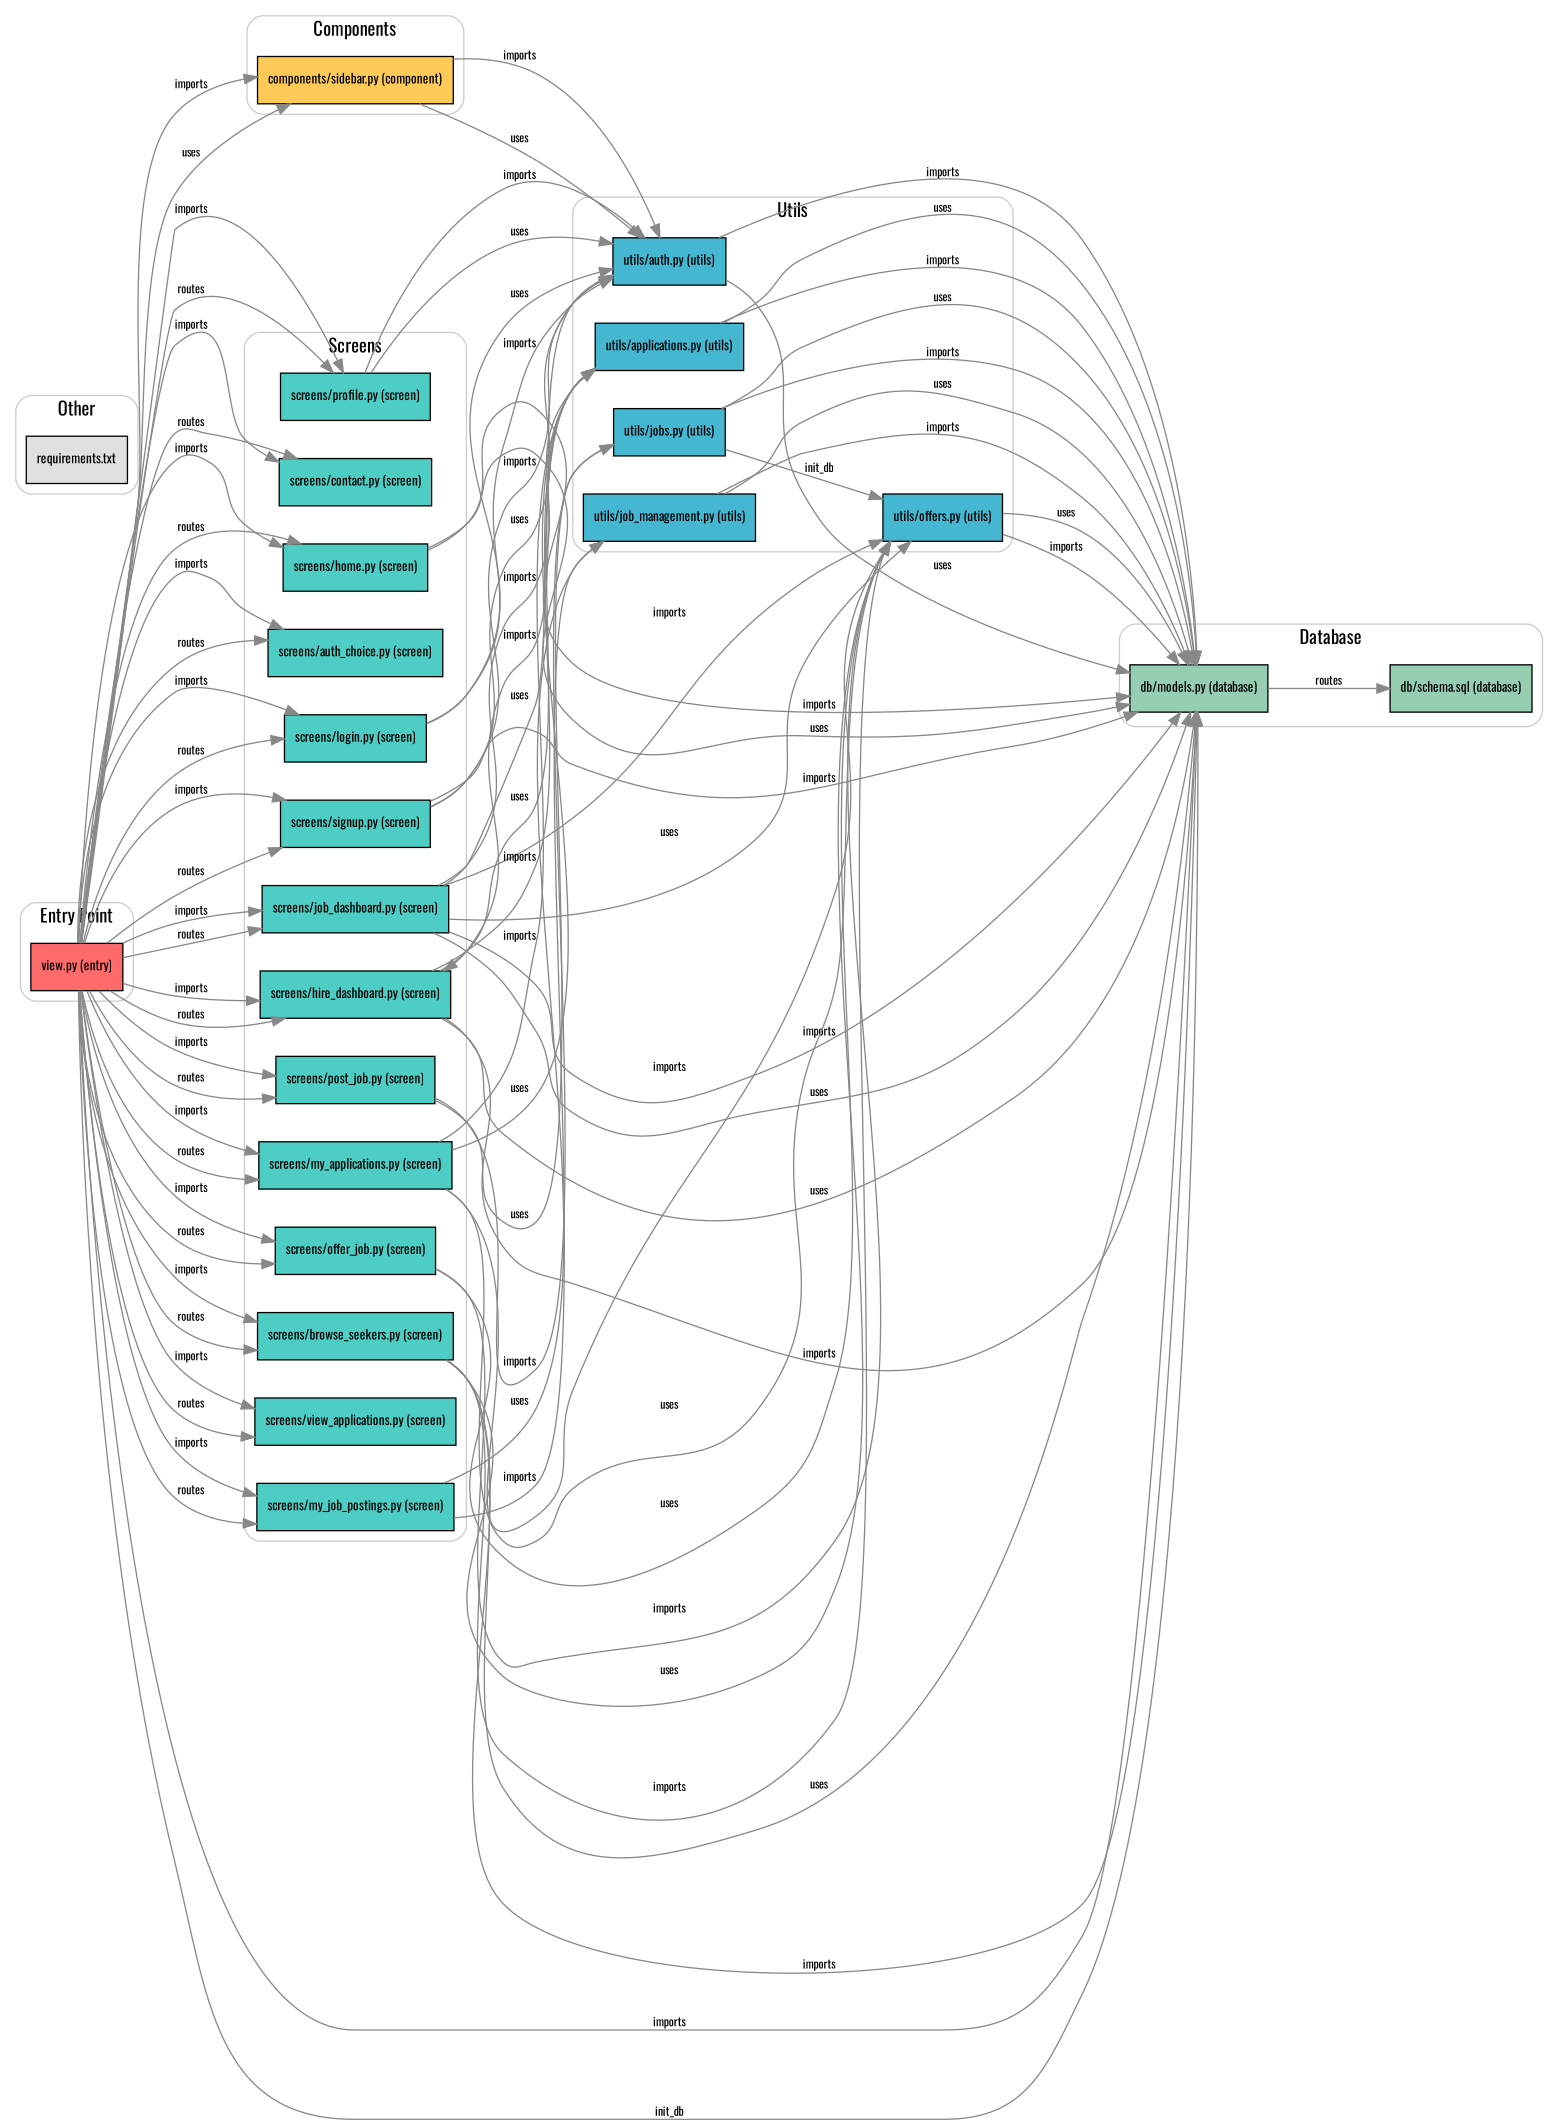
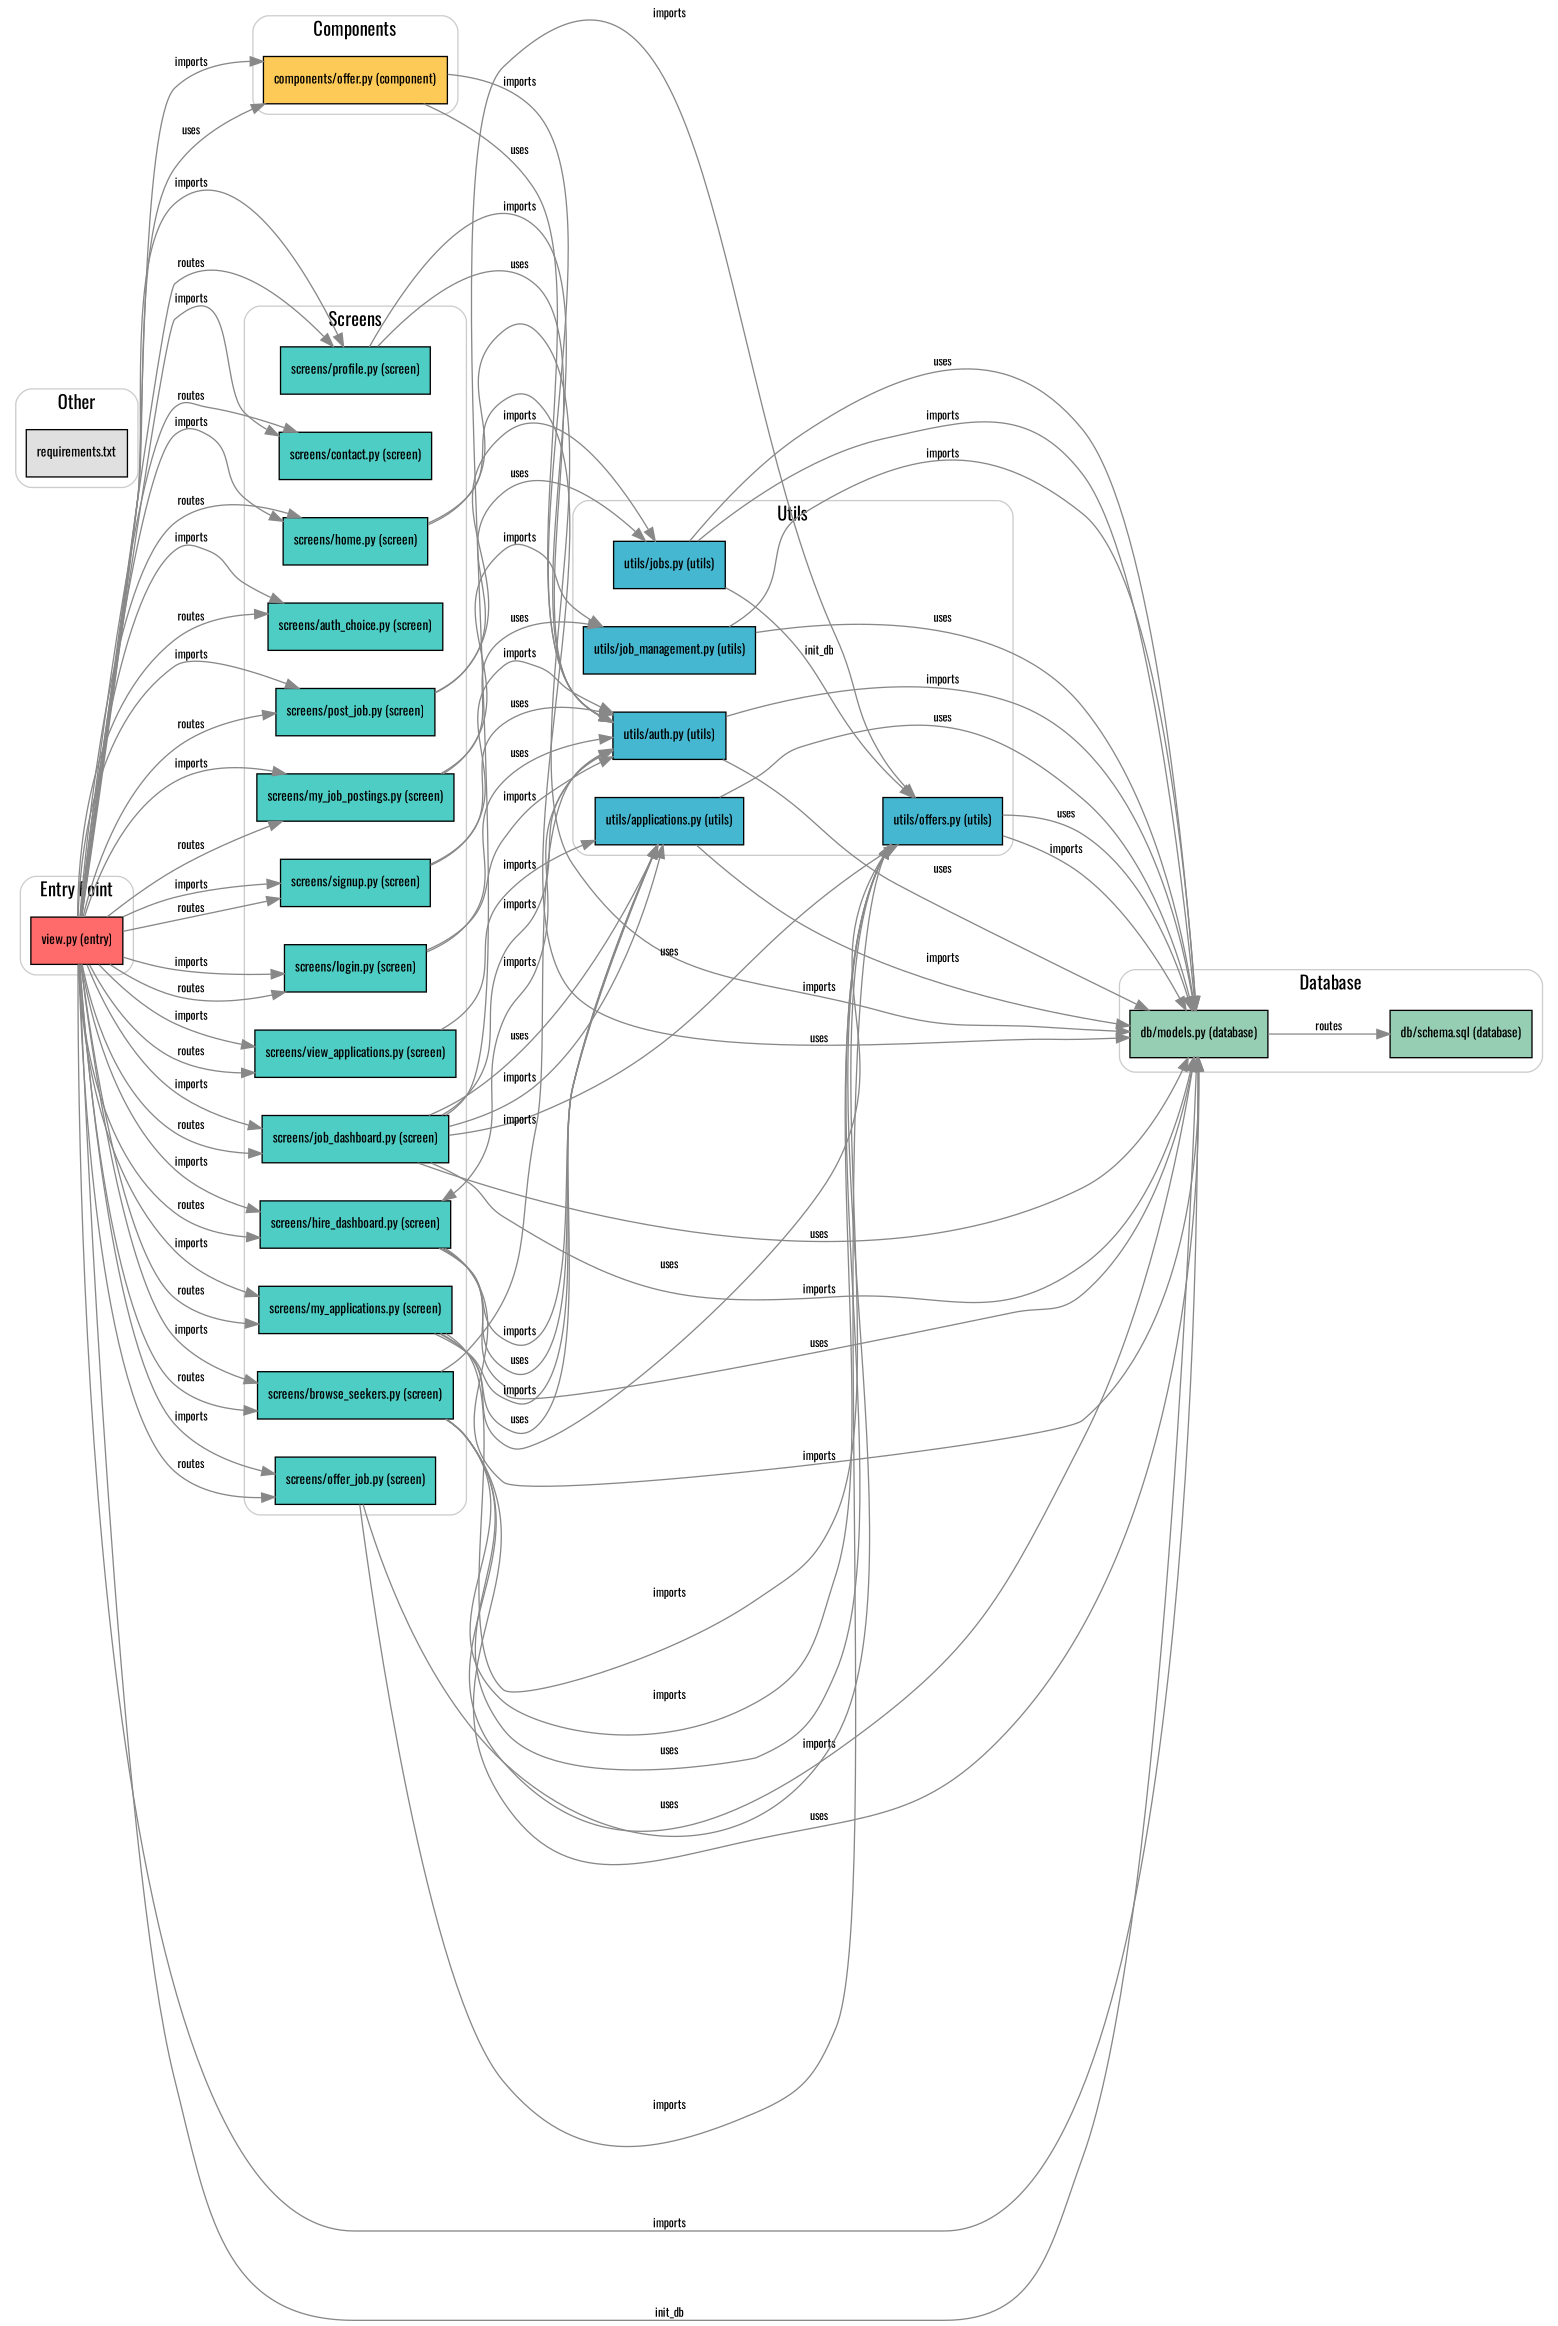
(355, 80) -> (355, 80)
(757, 796) -> none
none -> (497, 906)
none -> (519, 934)
none -> (541, 1069)
